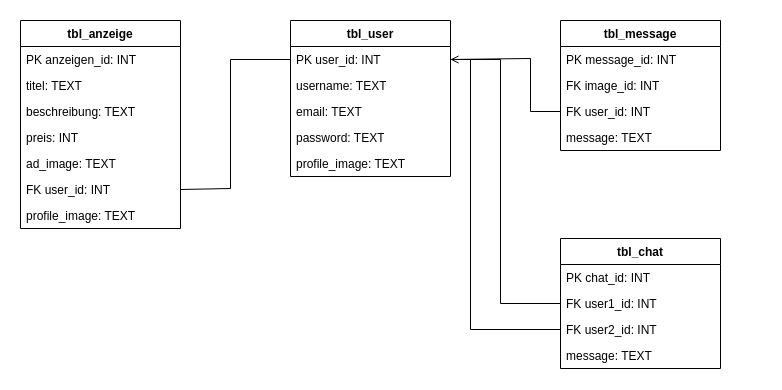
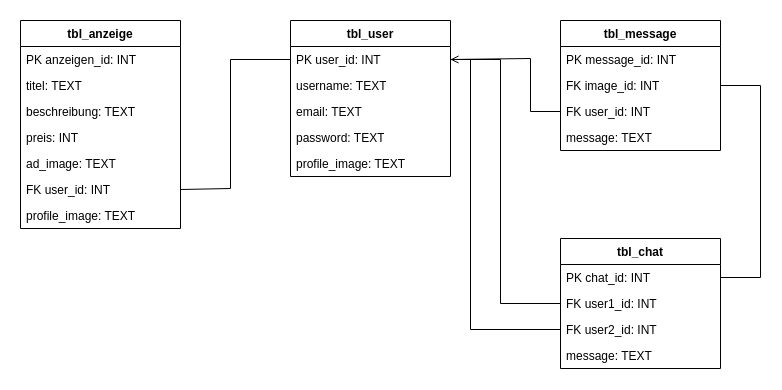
none -> (761, 182)
